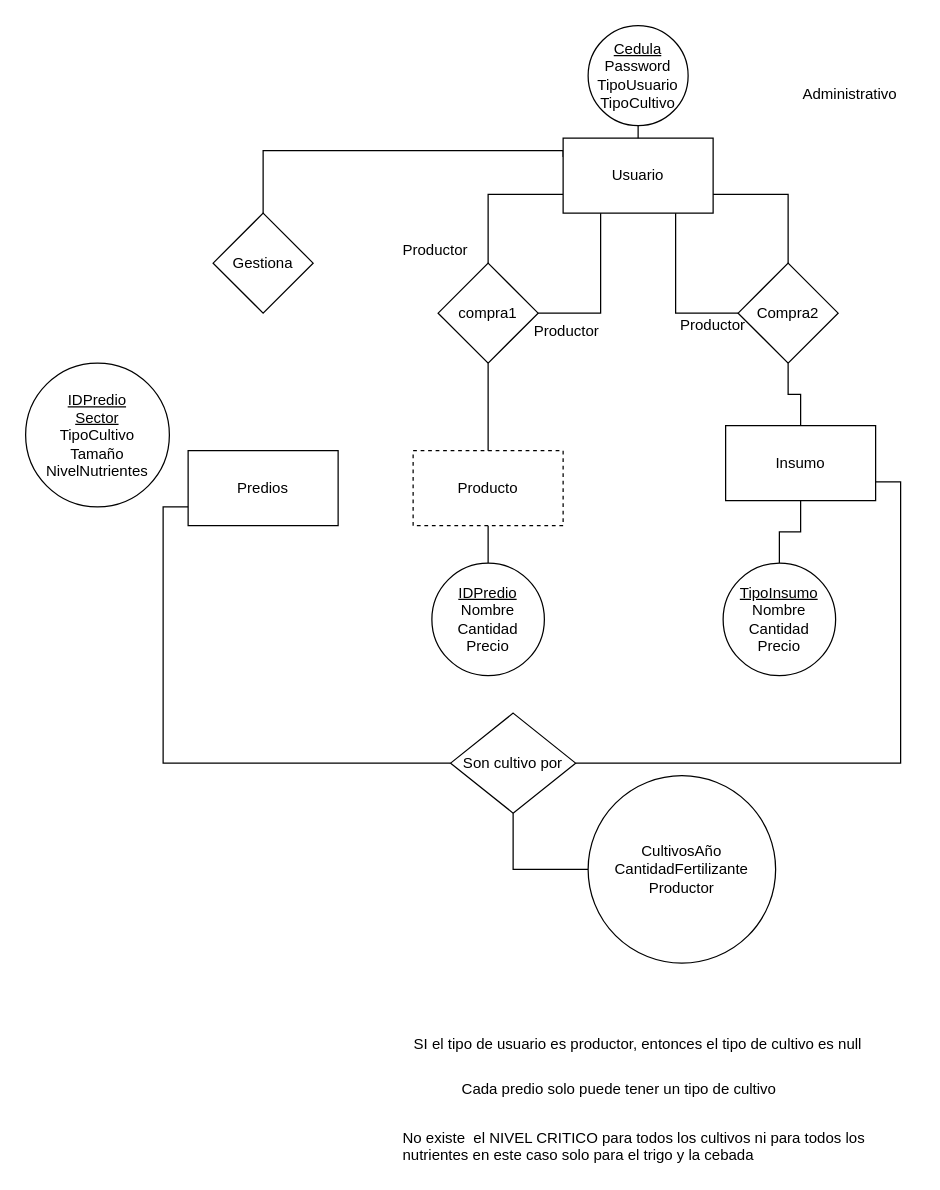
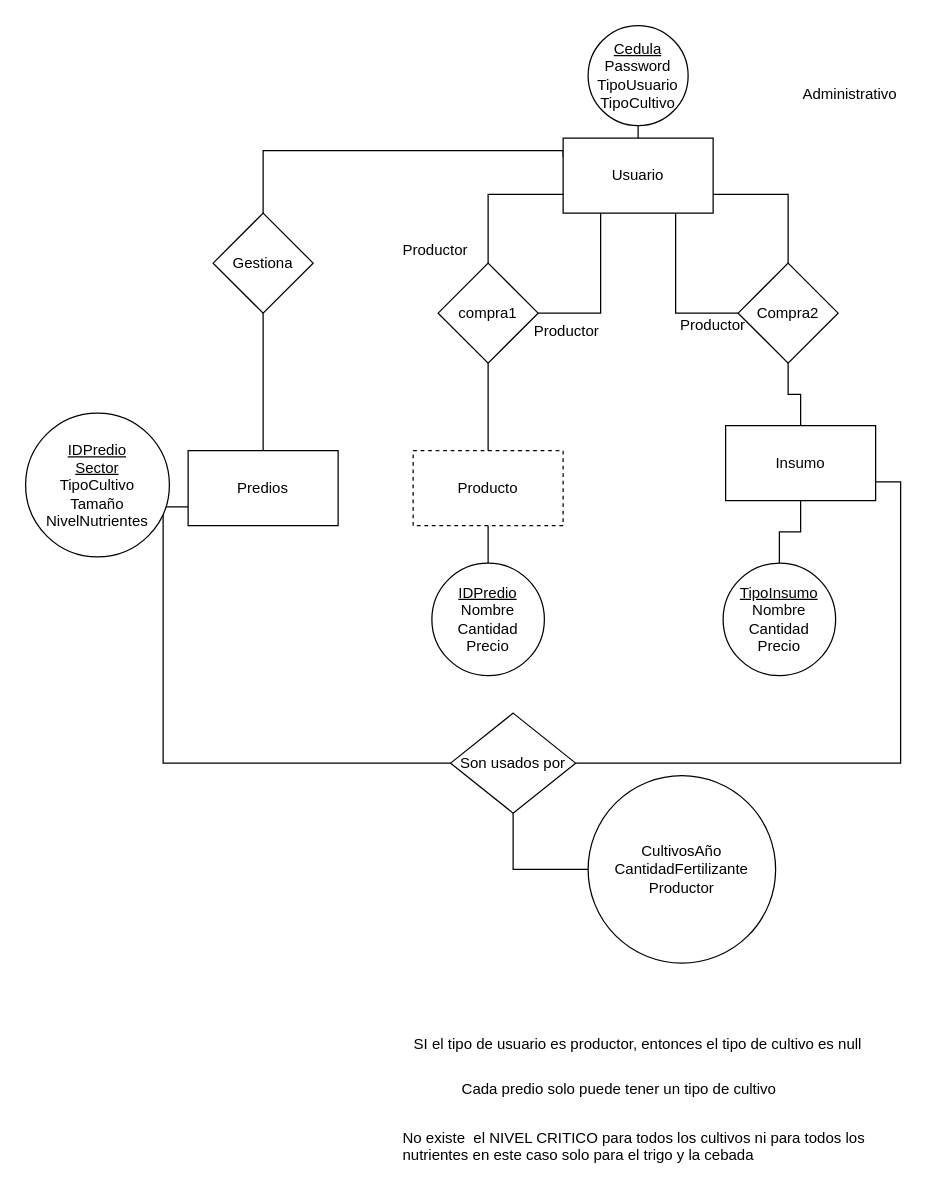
none -> (263, 381)
(98, 435) -> (98, 485)
(513, 763) -> (513, 763)
